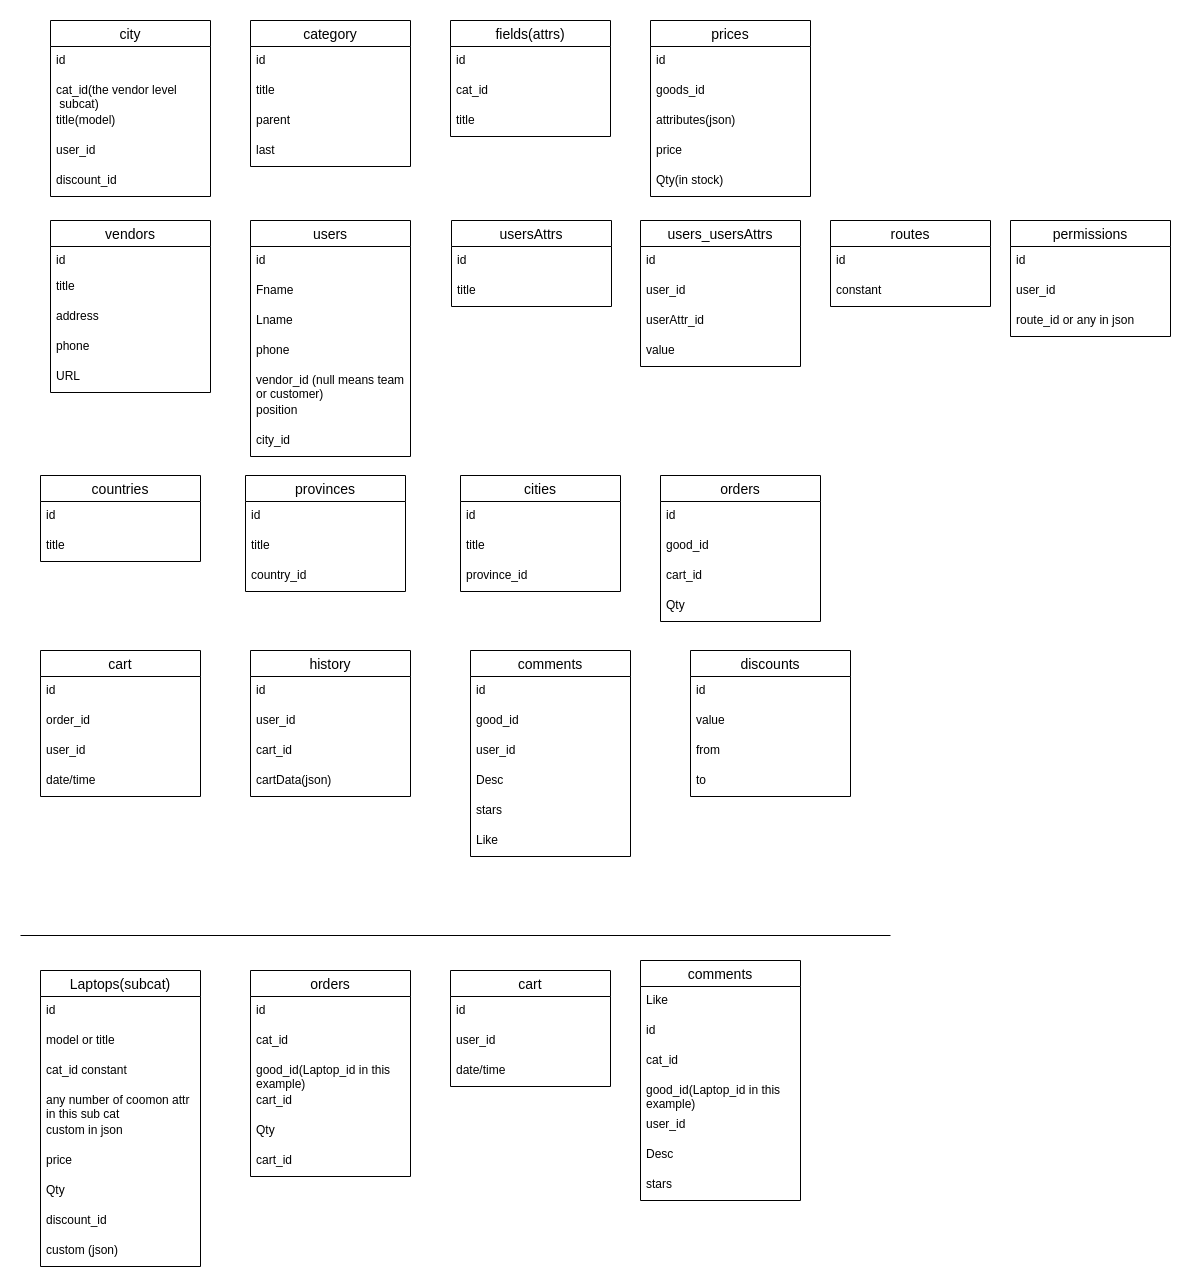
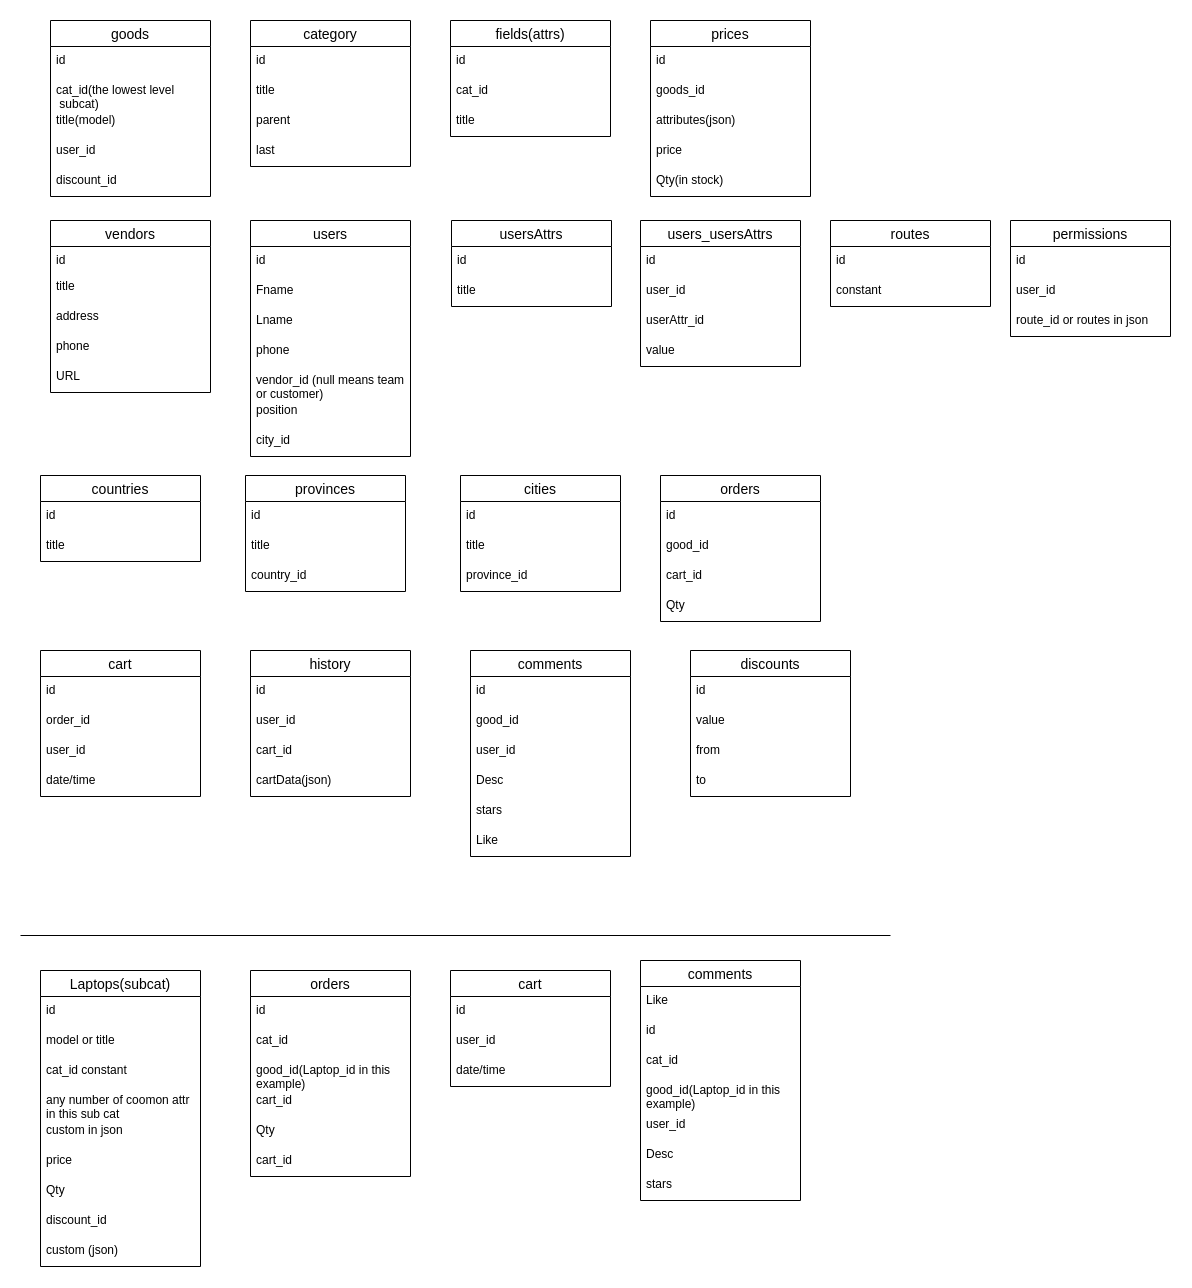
(130, 34) -> (130, 34)
(125, 90) -> (124, 90)
(1084, 320) -> (1094, 320)
